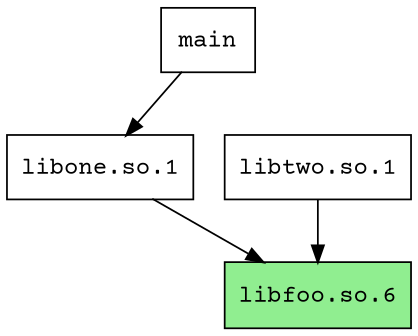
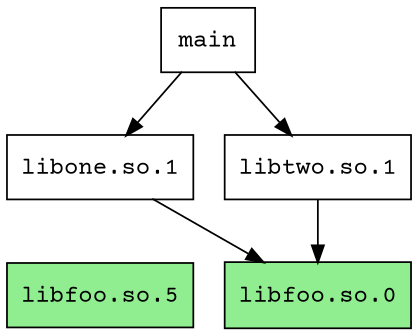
none -> (257, 97)
none -> (100, 295)
(318, 295) -> (318, 295)
